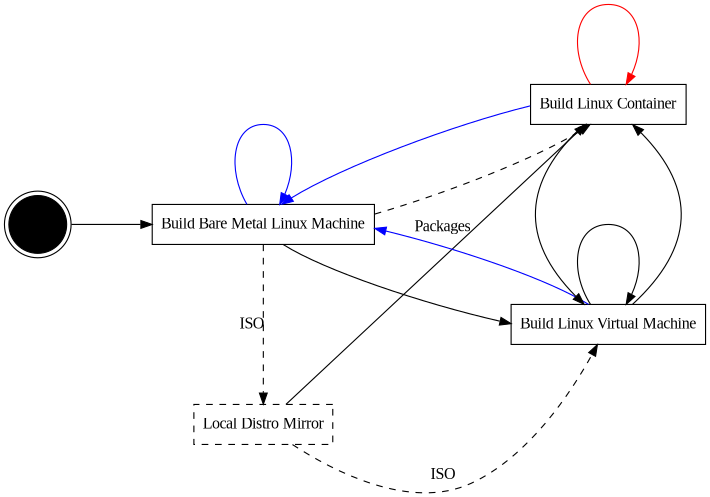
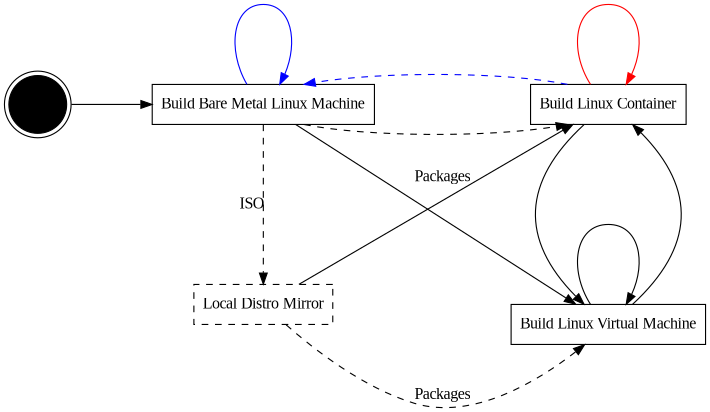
(408, 145) -> (441, 74)
(489, 262) -> none
(443, 475) -> (443, 395)
